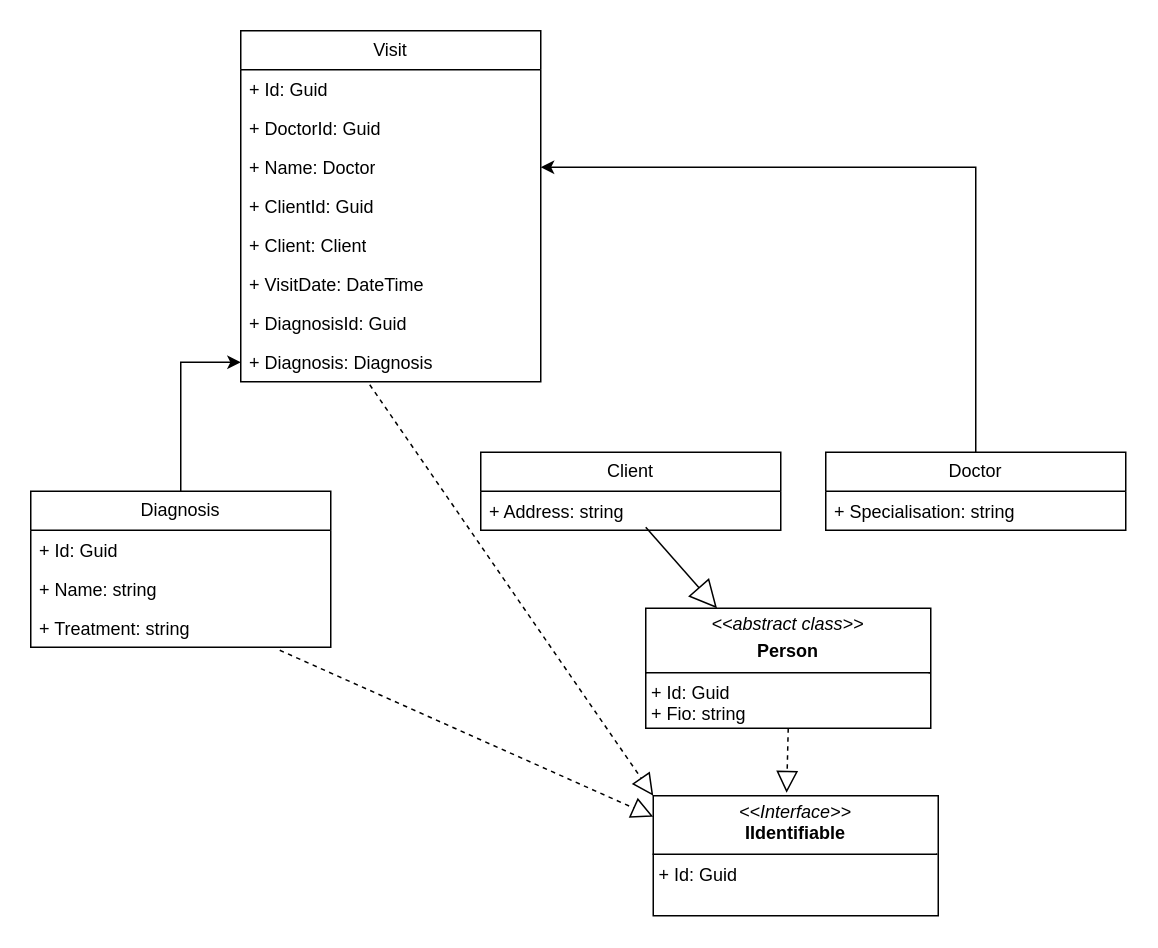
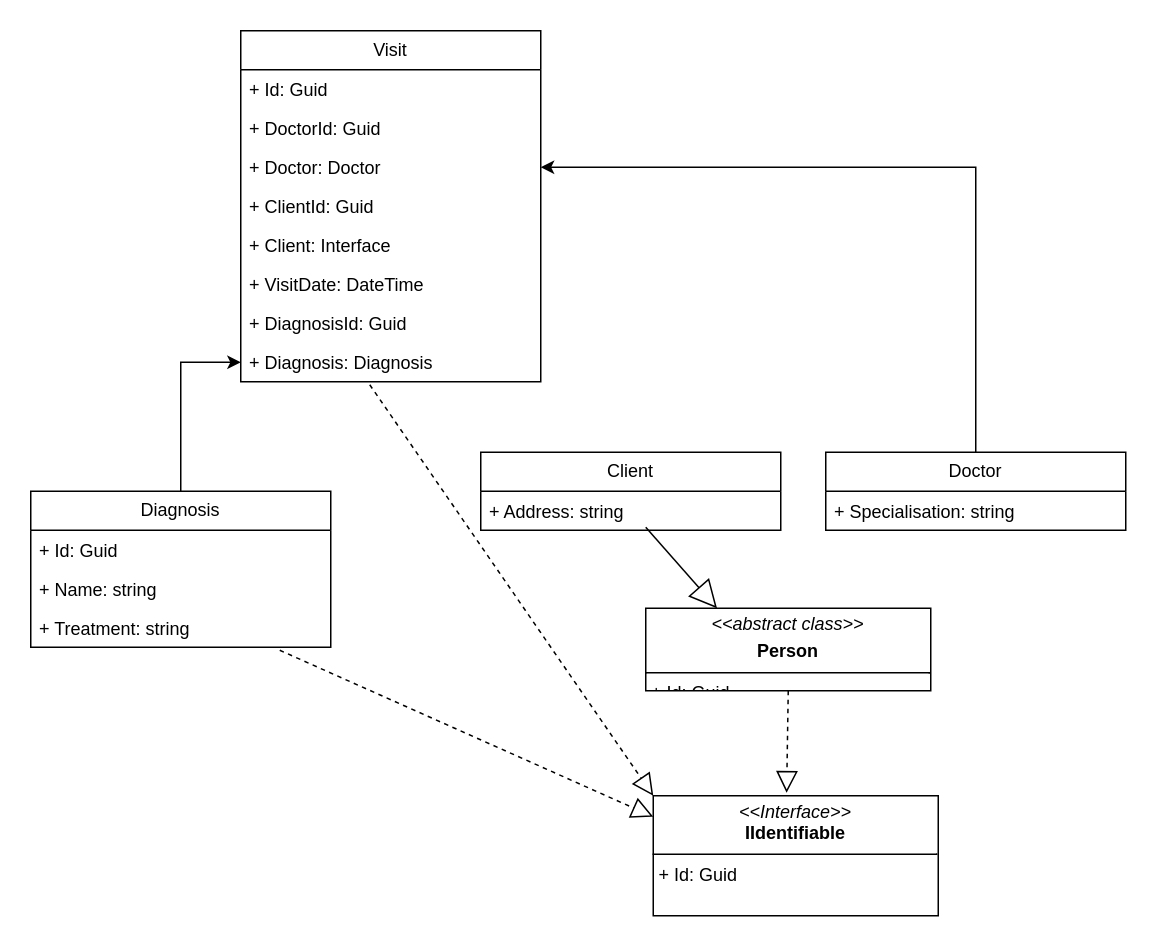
(313, 169) -> (323, 169)
(314, 247) -> (334, 247)
(788, 668) -> (788, 650)
